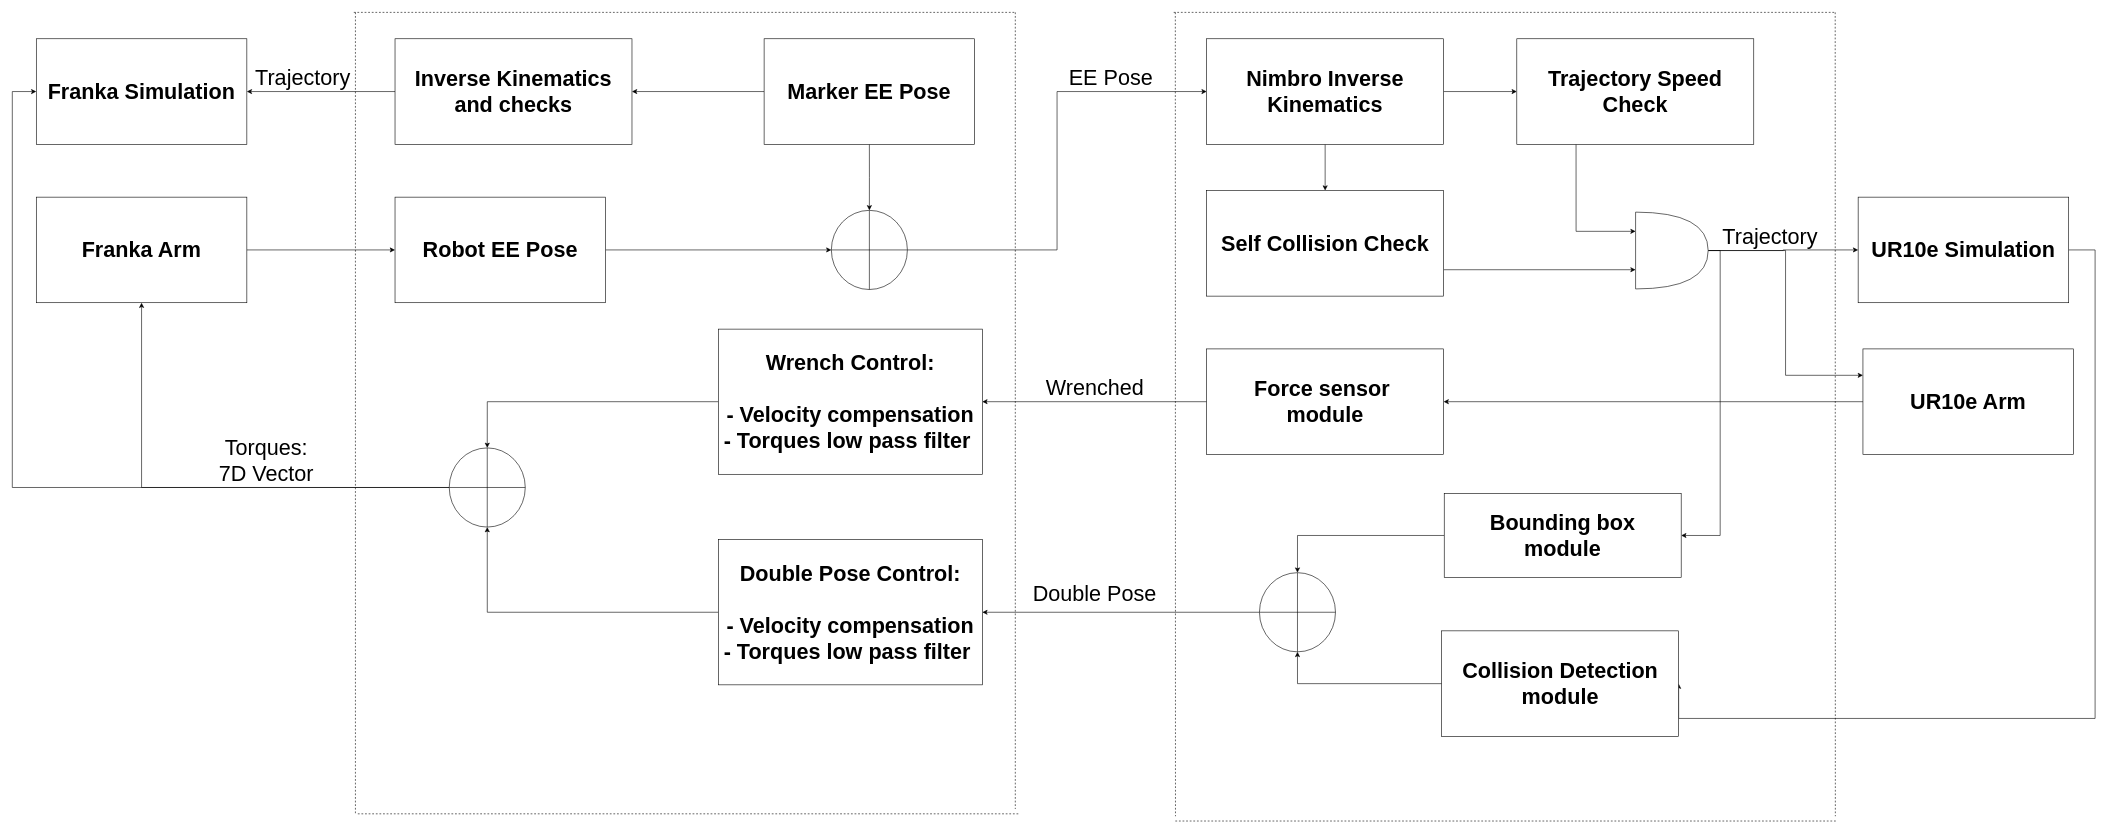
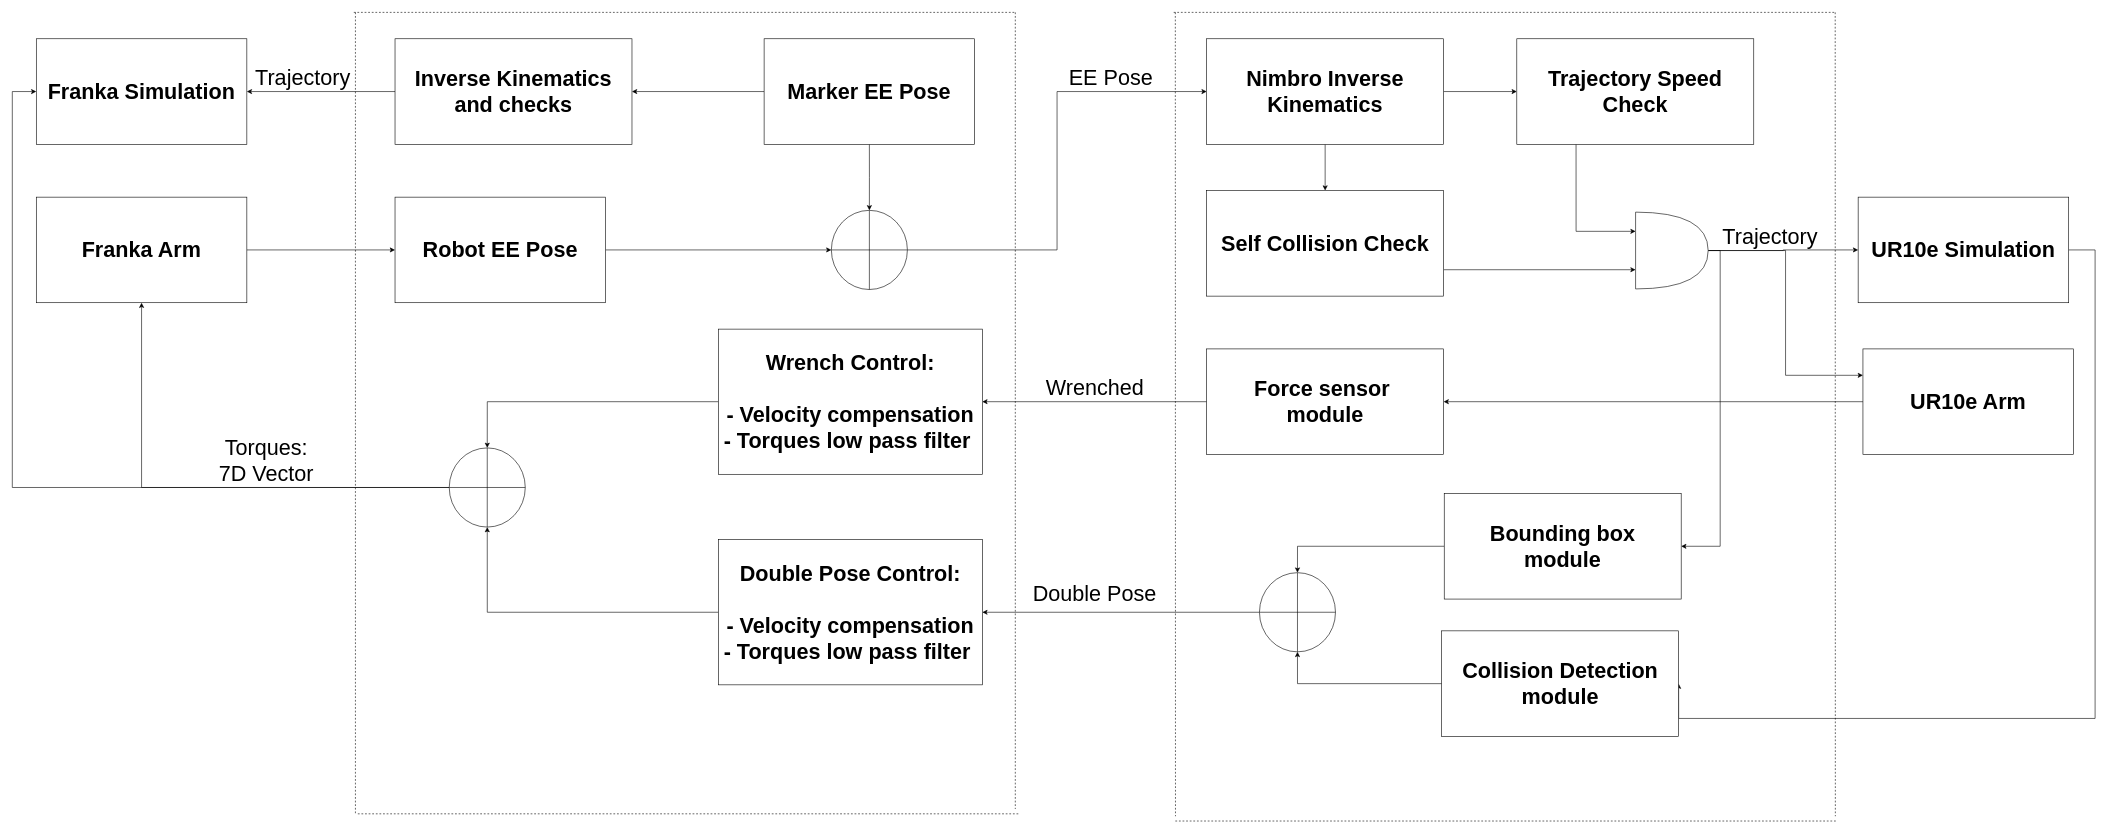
(1563, 536) -> (1563, 546)
